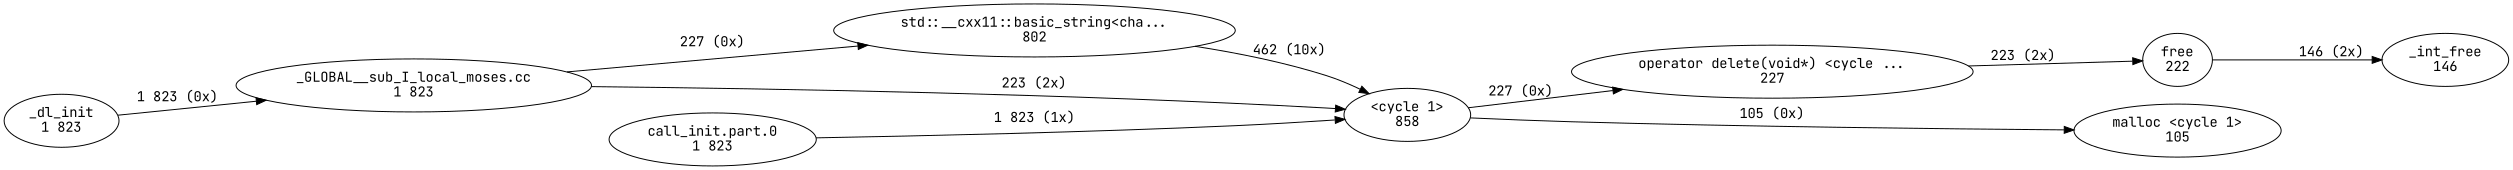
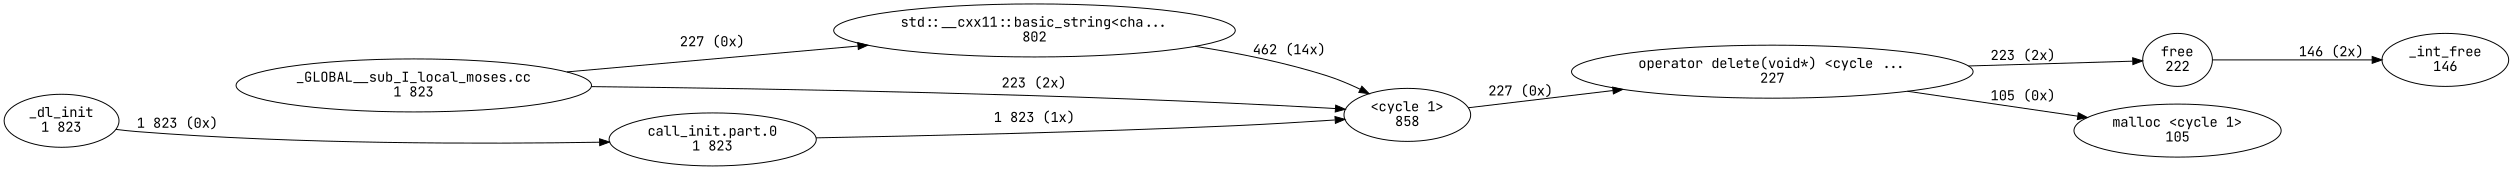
(1290, 51) -> (1290, 51)
(187, 108) -> (358, 142)
(1767, 126) -> (1993, 104)
